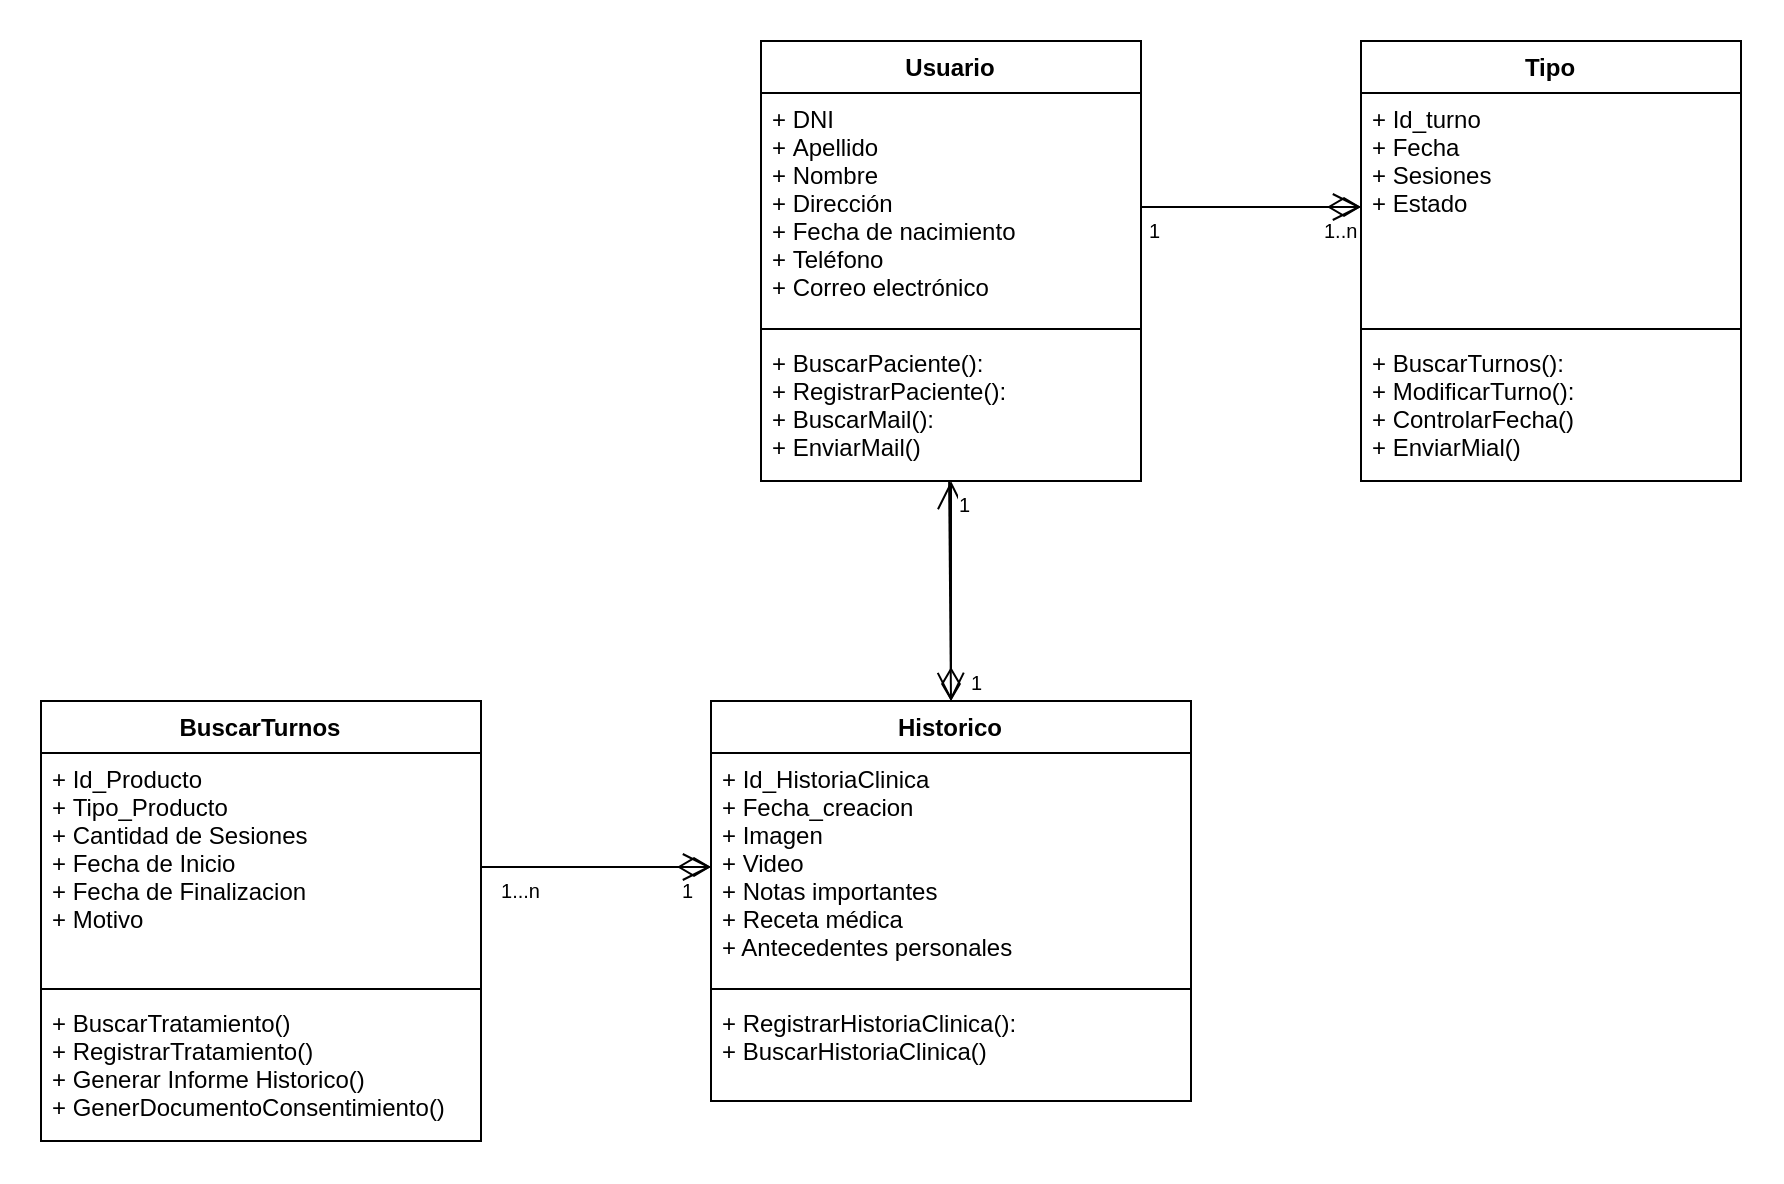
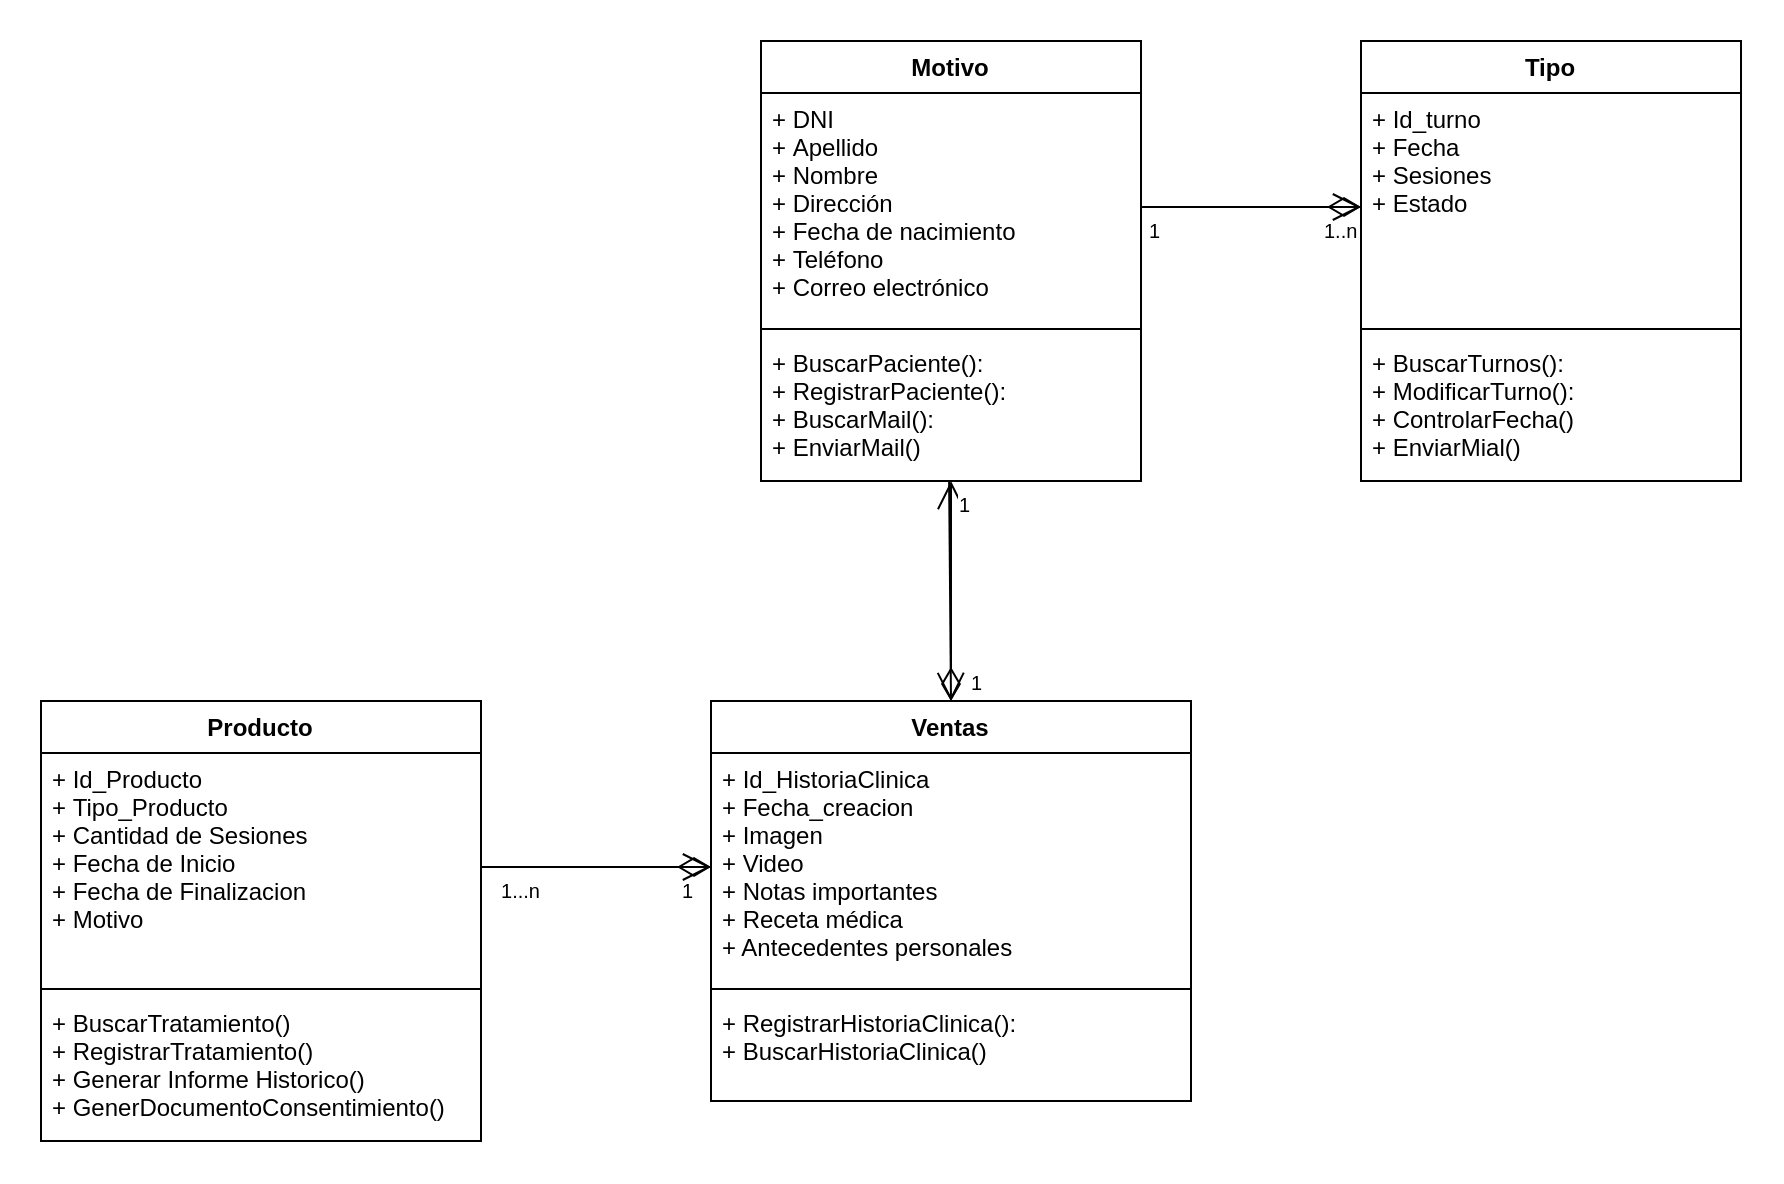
(950, 68) -> (950, 68)
(260, 728) -> (260, 728)
(950, 728) -> (950, 728)
